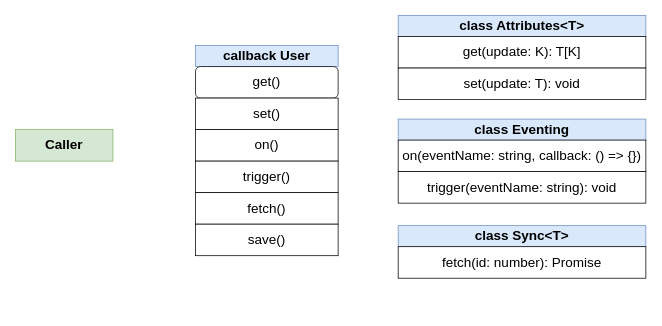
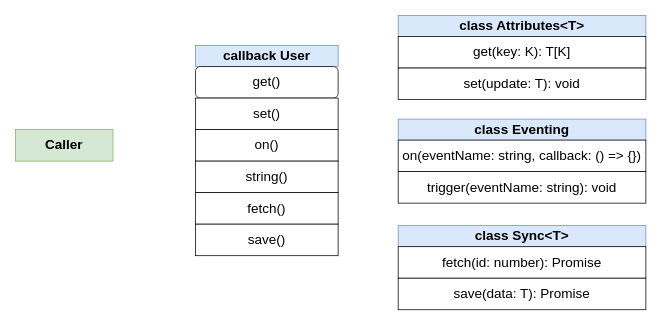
(522, 52) -> (522, 52)
(267, 177) -> (267, 177)
none -> (522, 294)
